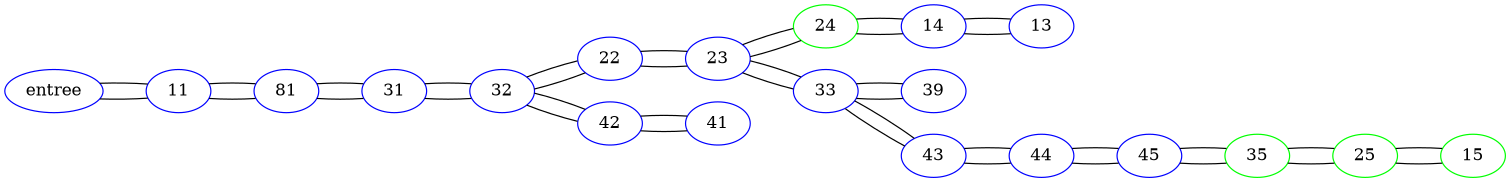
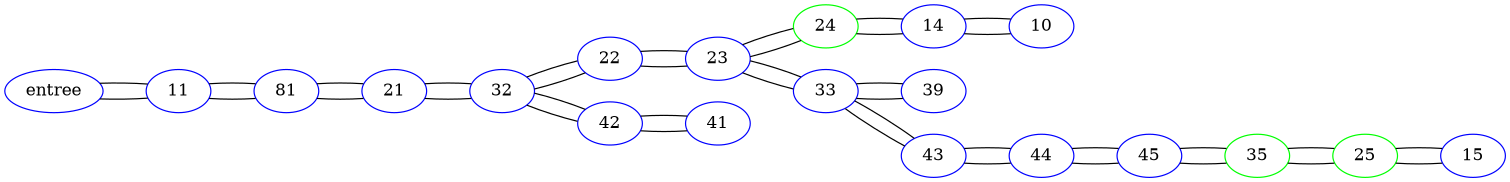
(1042, 26) -> (1042, 26)
(394, 91) -> (394, 91)
(1473, 156) -> (1473, 156)
